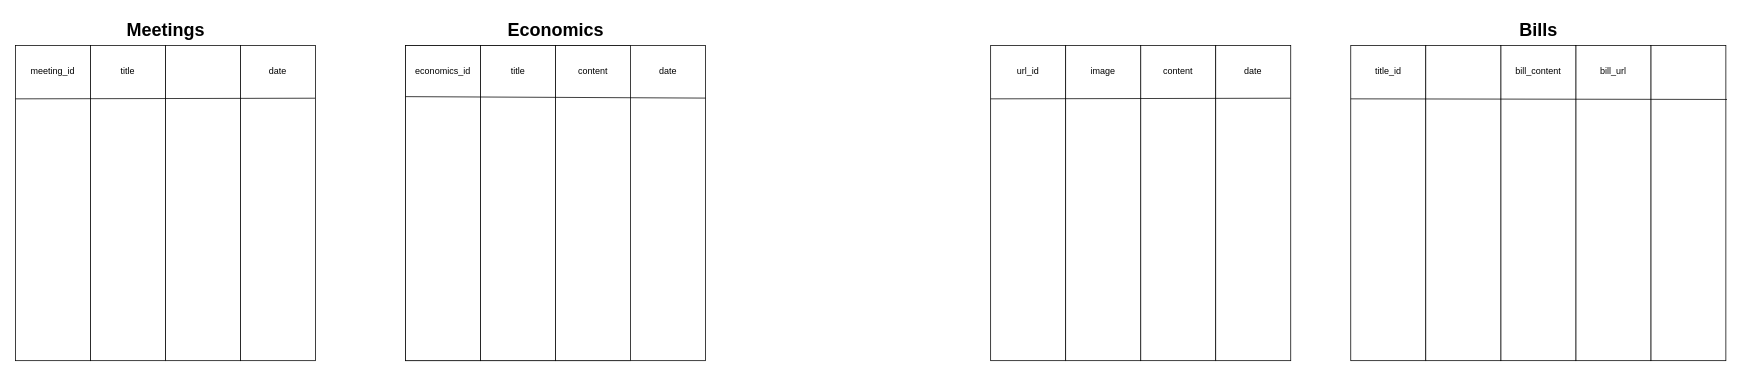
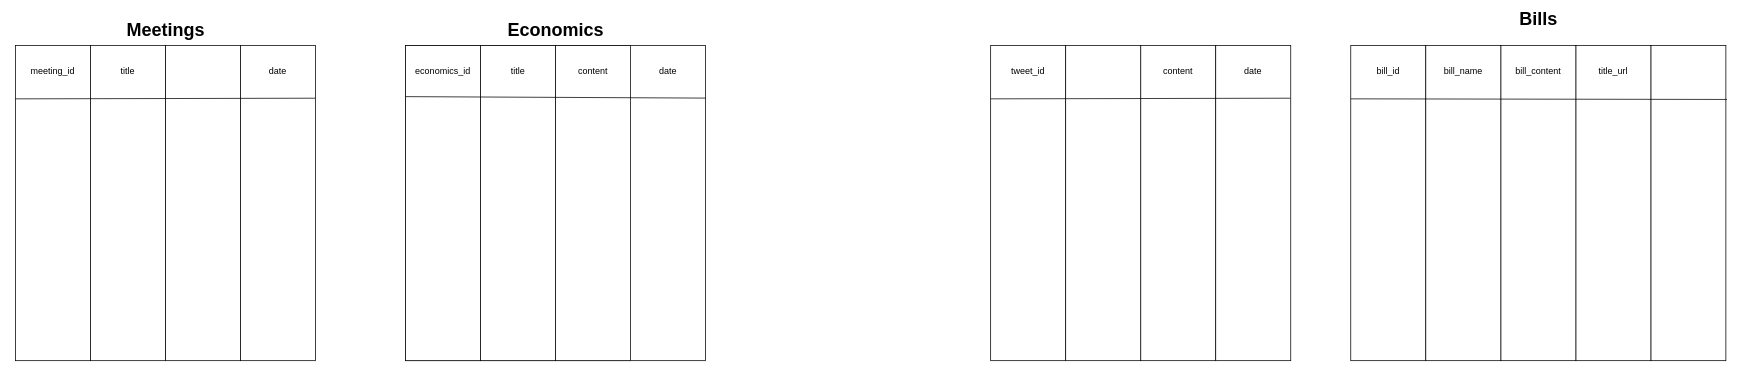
(1538, 30) -> (1538, 19)
(1028, 72) -> (1028, 72)
(1103, 72) -> none
(1388, 72) -> (1388, 72)
none -> (1463, 72)
(1613, 72) -> (1613, 72)
